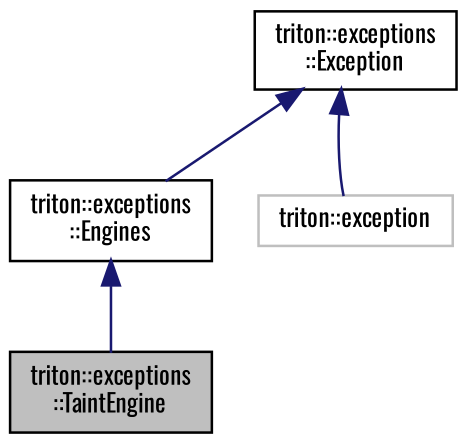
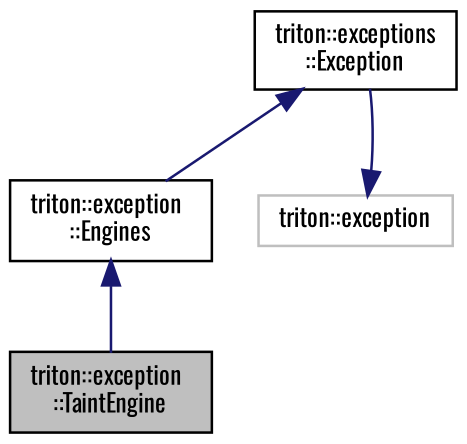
(339, 155) -> (373, 130)
(111, 221) -> (111, 221)
(111, 392) -> (111, 392)
